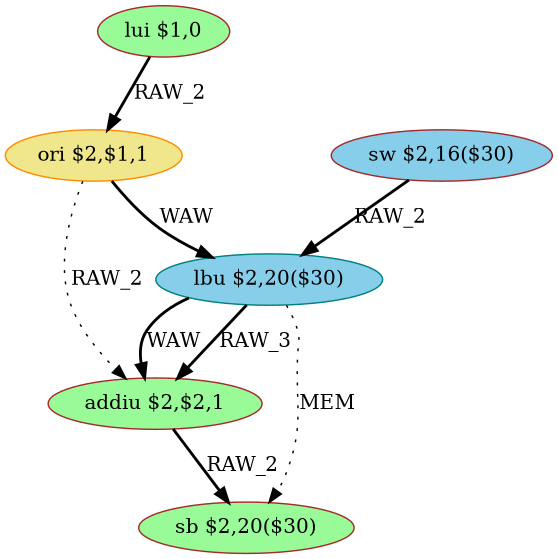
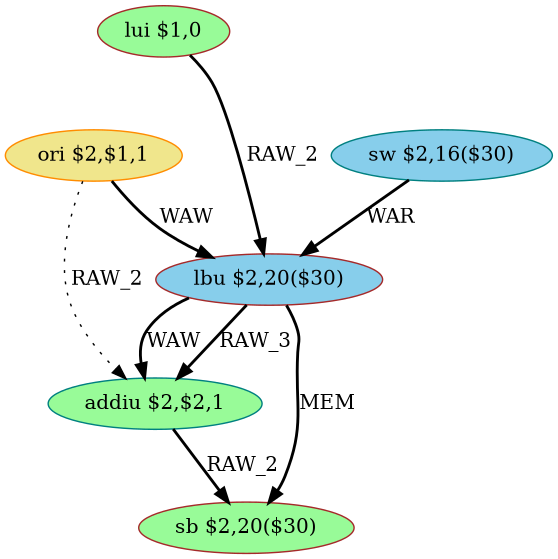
(133, 87) -> (235, 143)
(442, 155) -> (442, 155)
(390, 218) -> (390, 218)
(269, 280) -> (269, 280)
(298, 399) -> (298, 399)
(155, 404) -> (155, 404)
